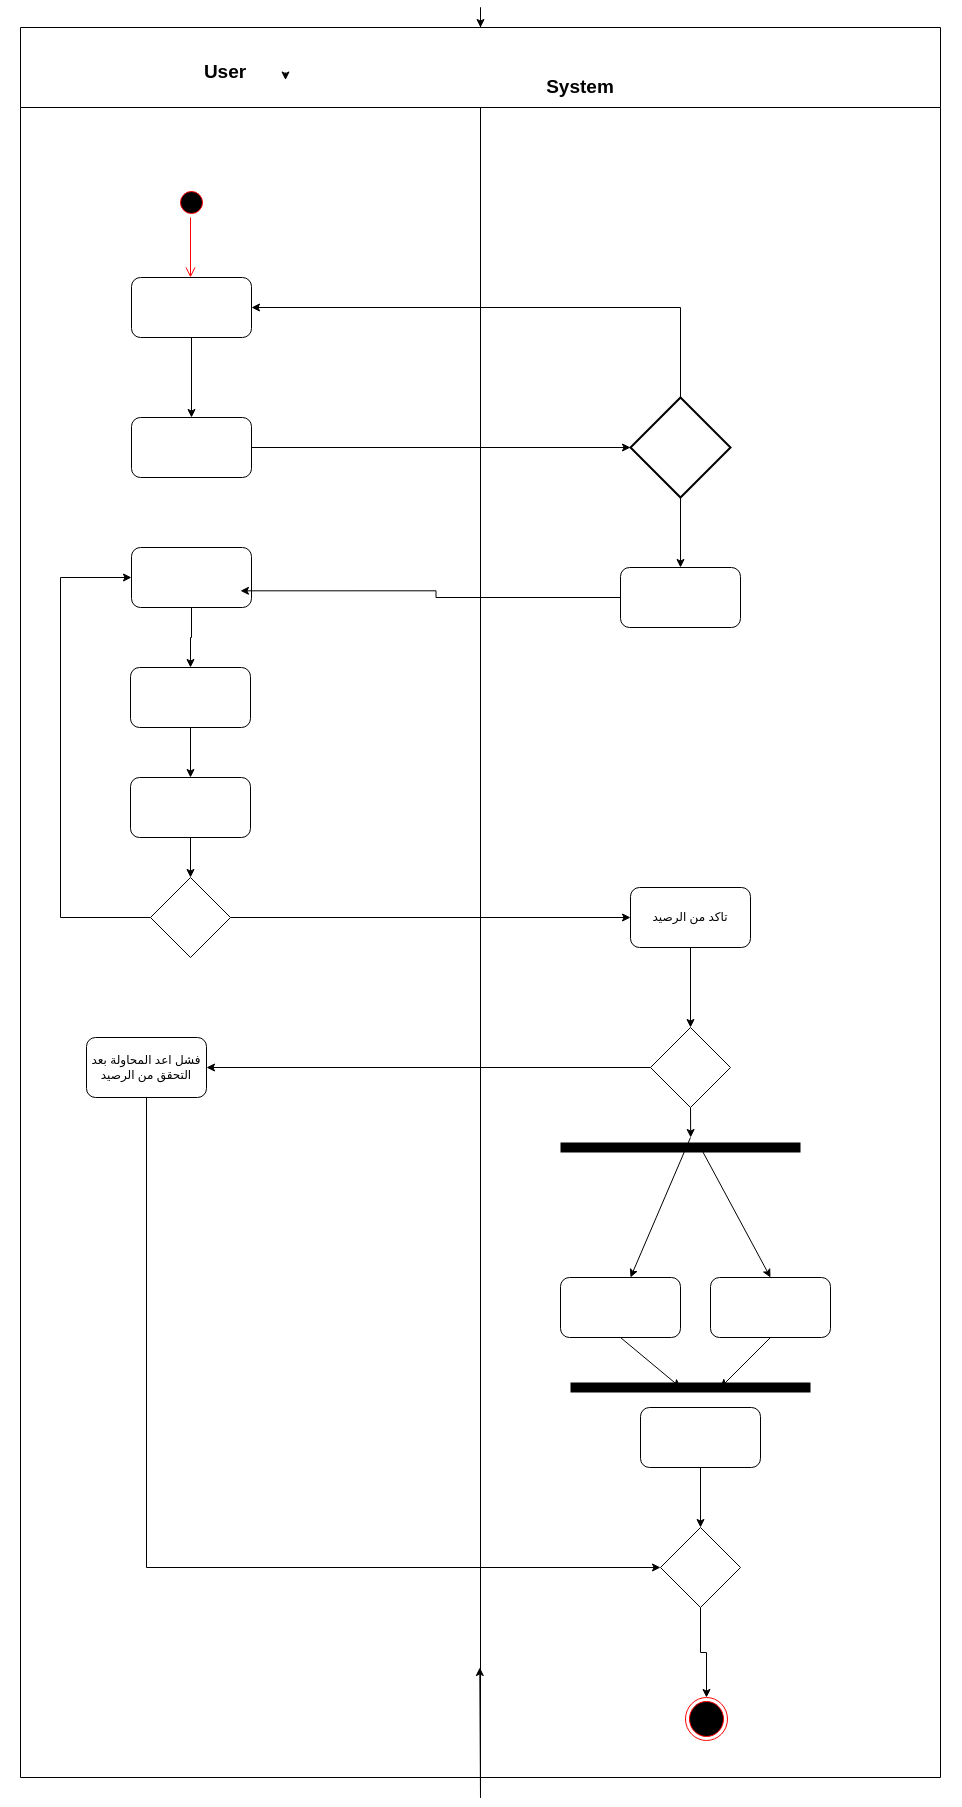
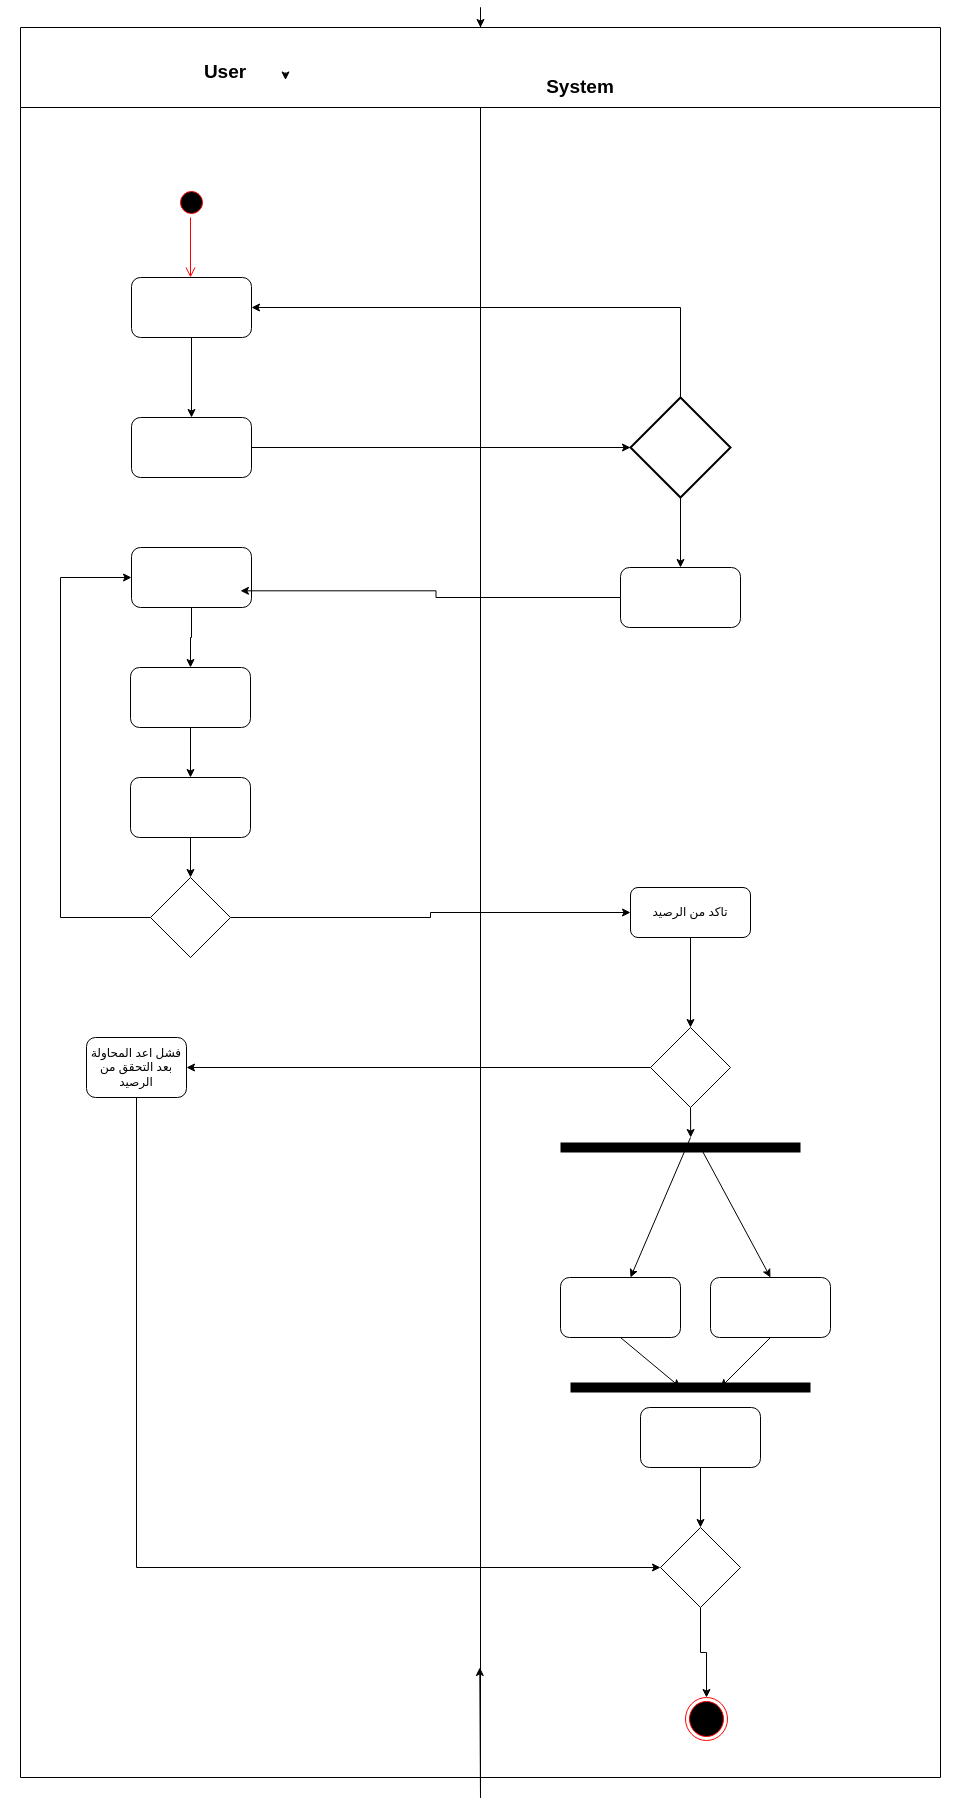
(691, 918) -> (691, 913)
(147, 1068) -> (137, 1068)
